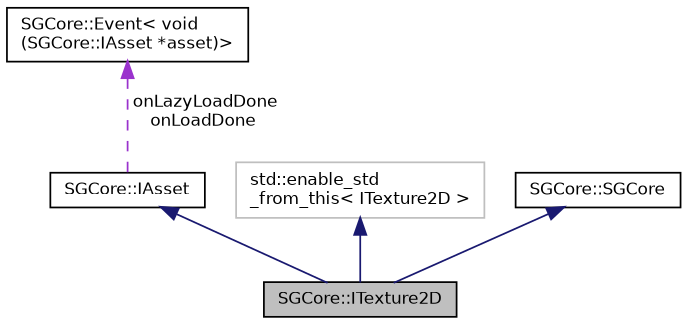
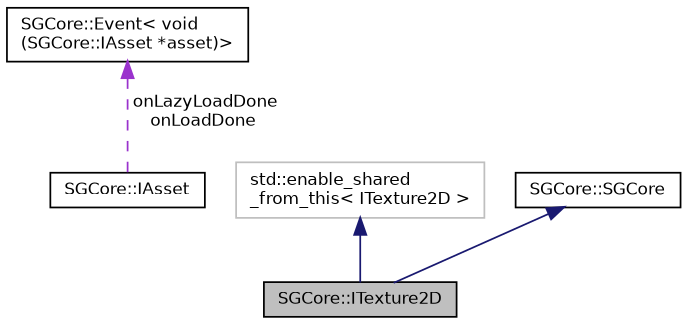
(360, 190) -> (360, 190)
(252, 249) -> none
